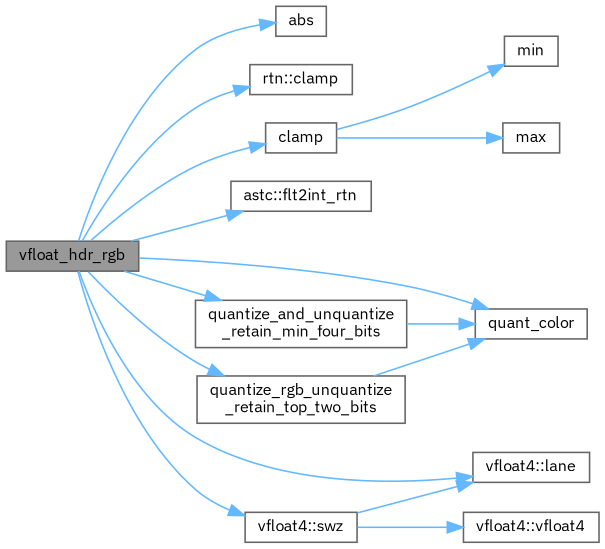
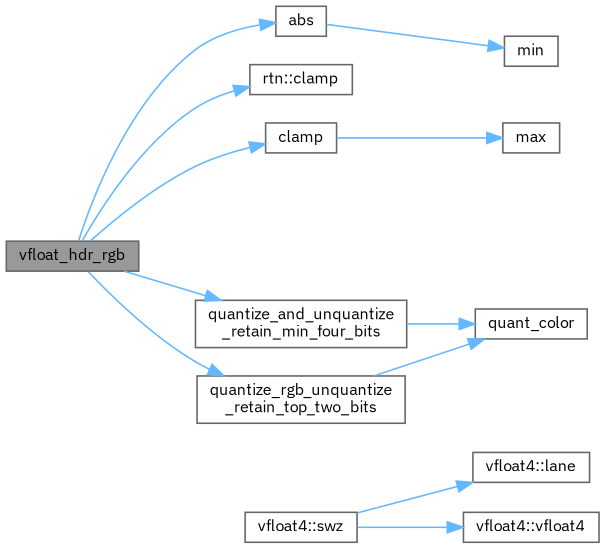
(415, 105) -> (407, 35)
(301, 196) -> none
(308, 271) -> none
(131, 406) -> none
(223, 451) -> none
